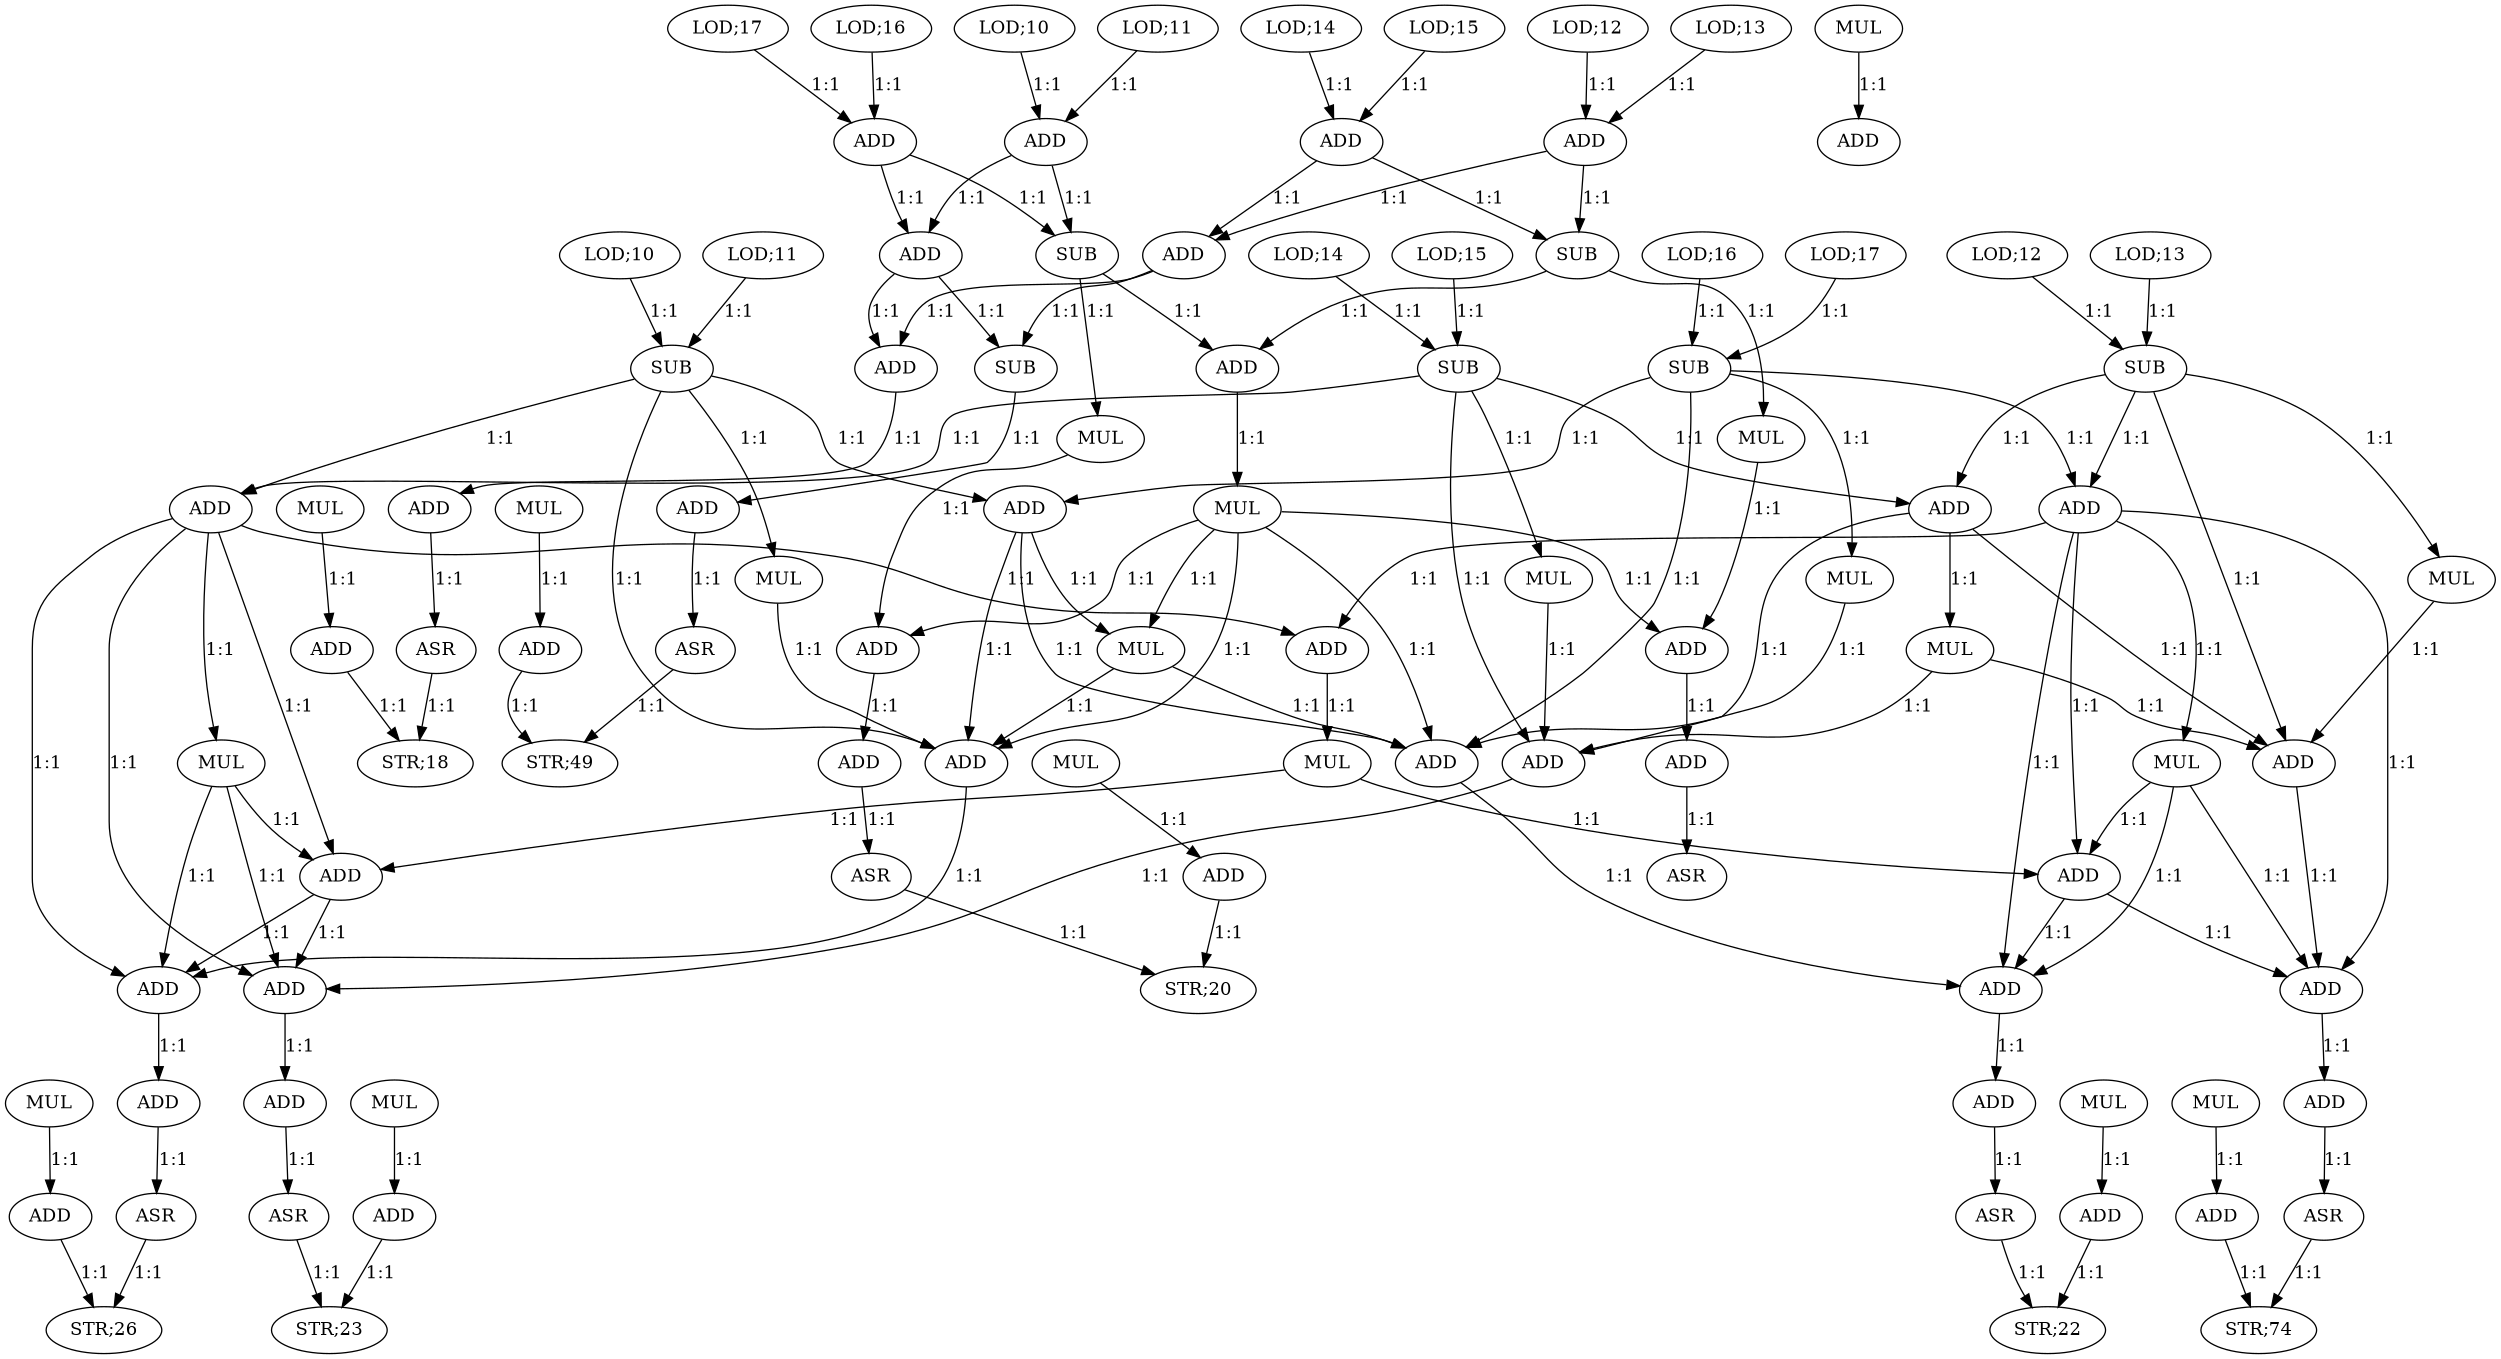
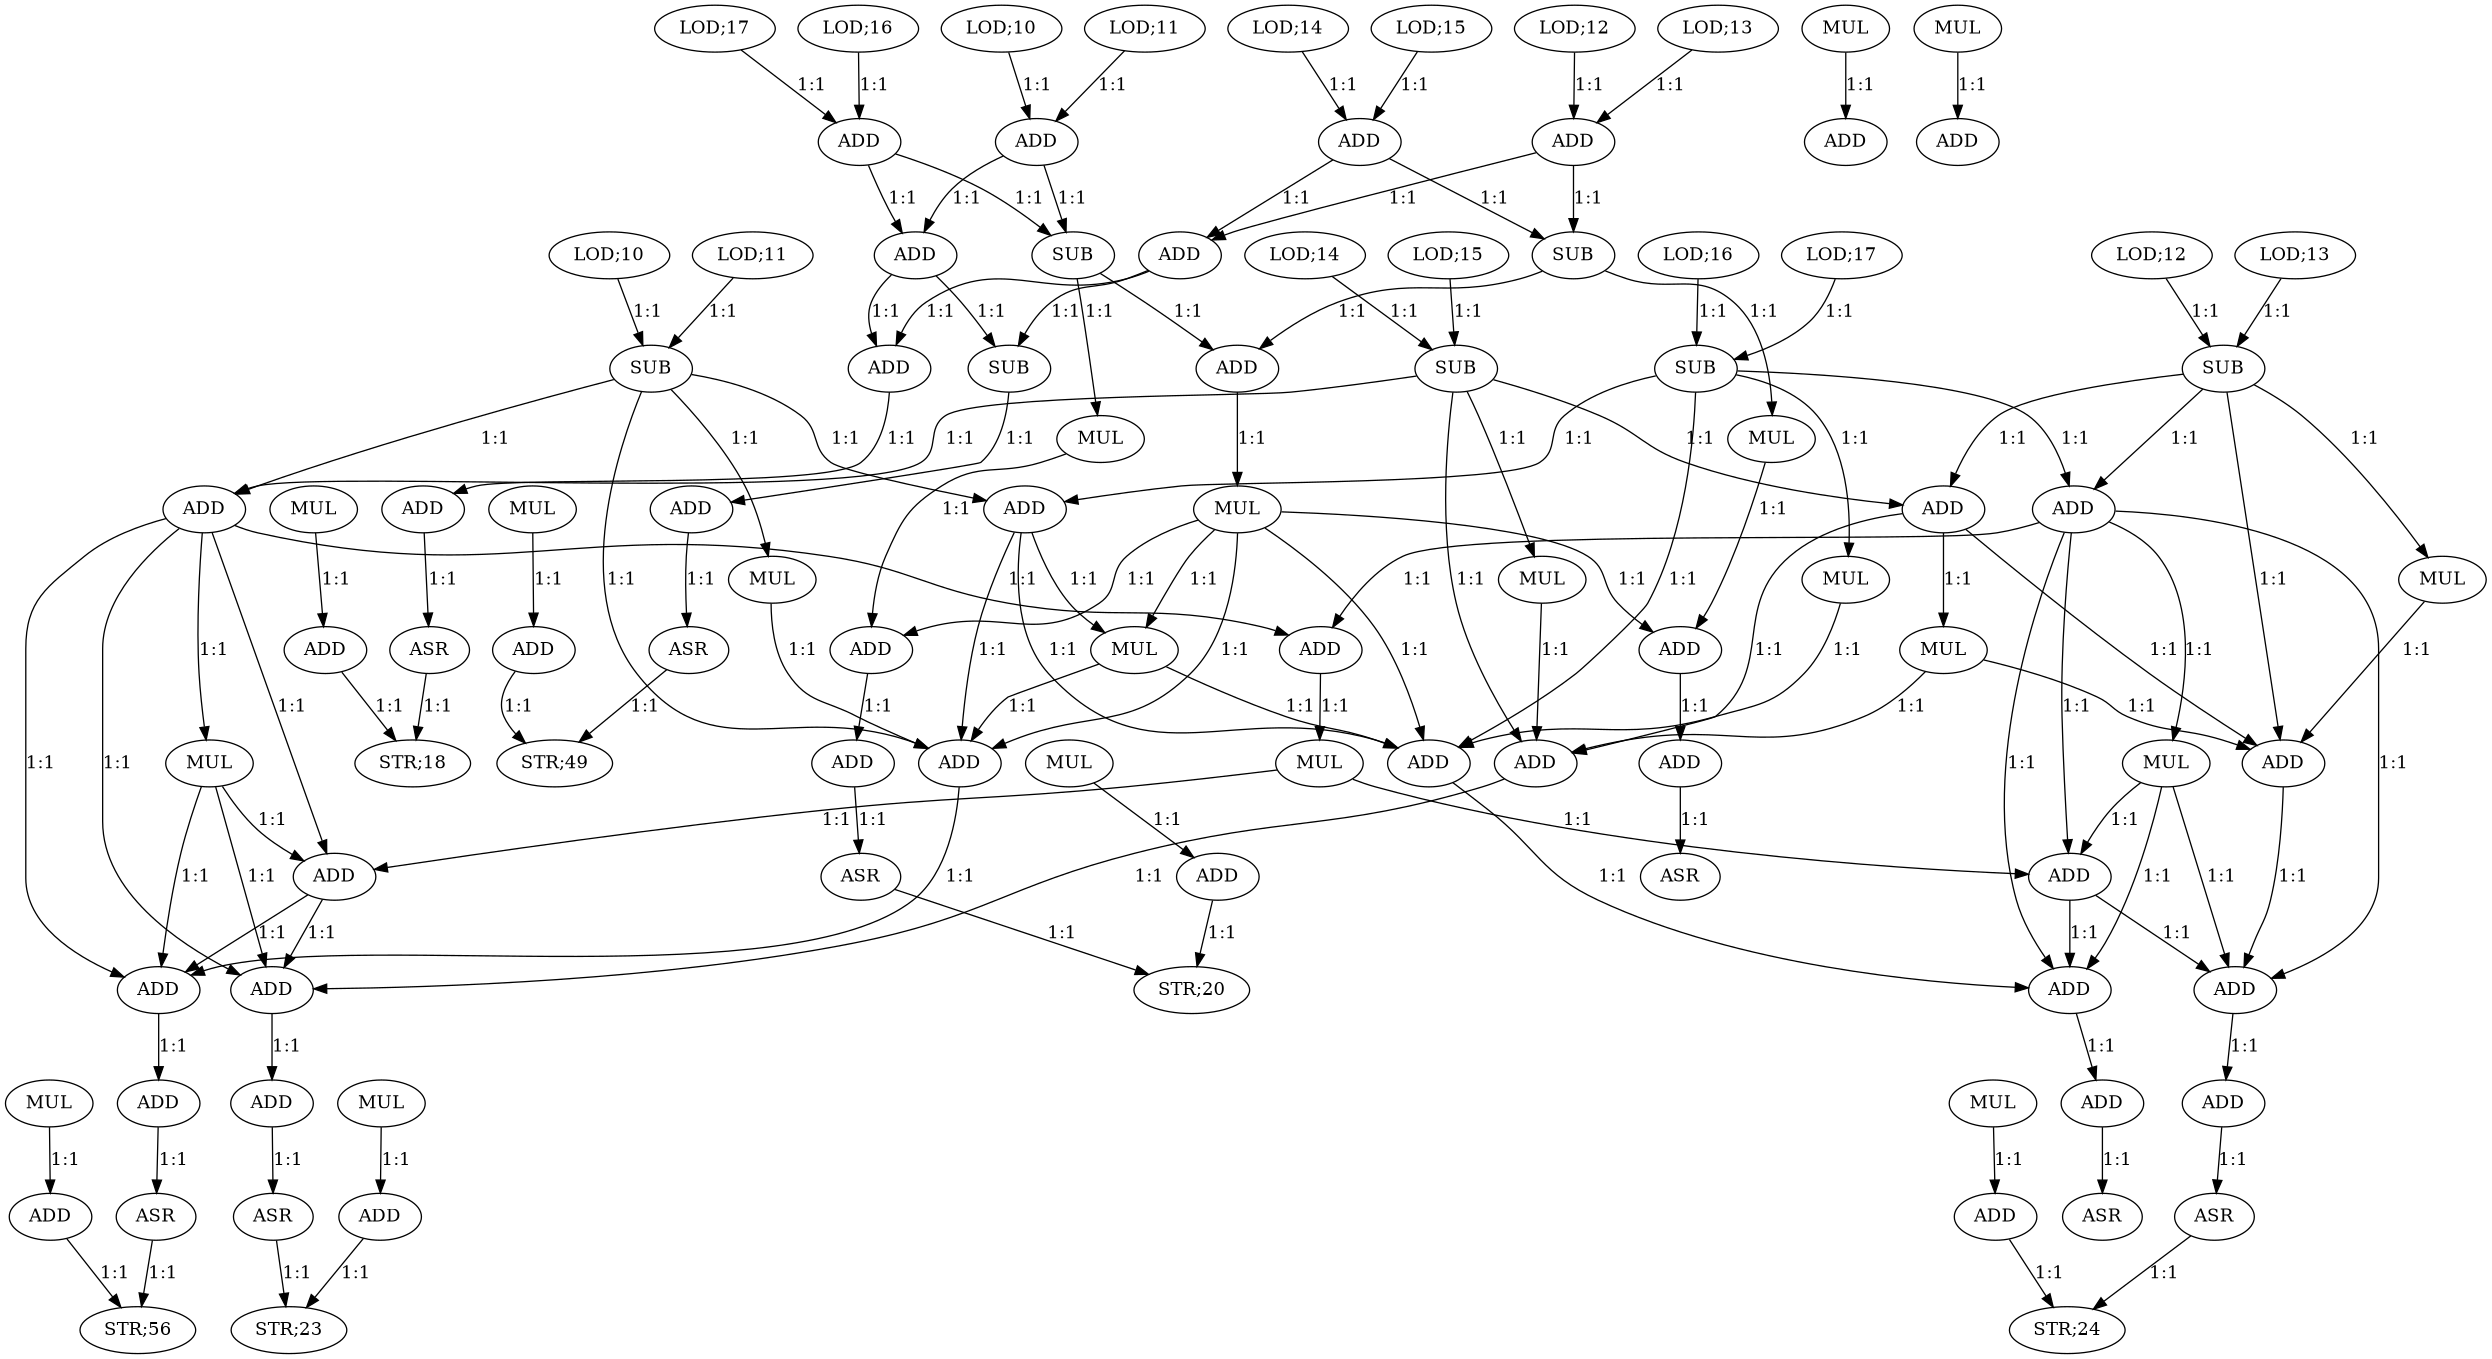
(104, 1330) -> (138, 1330)
(2048, 1330) -> none
(2259, 1330) -> (2067, 1330)
